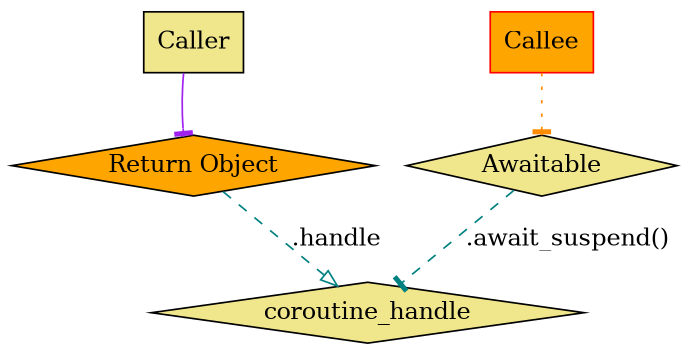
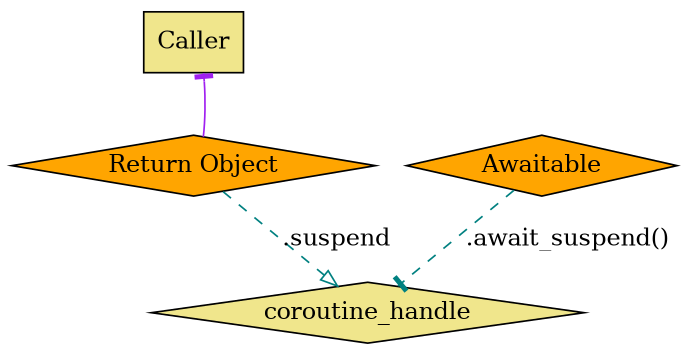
(542, 42) -> none
(182, 100) -> (205, 109)
(542, 166) -> (542, 166)
(336, 239) -> (336, 239)
